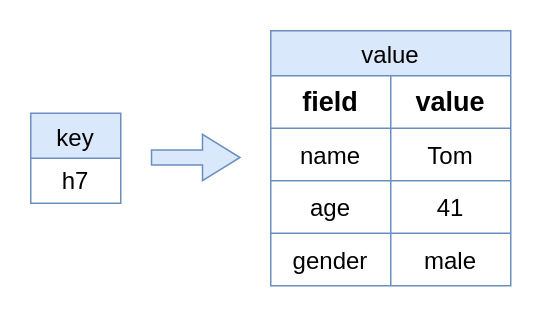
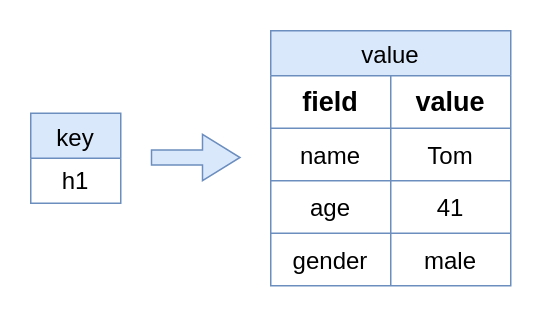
(76, 181) -> (76, 181)
